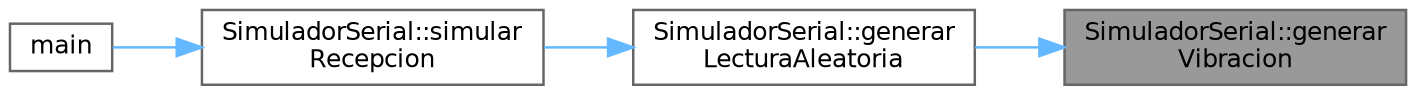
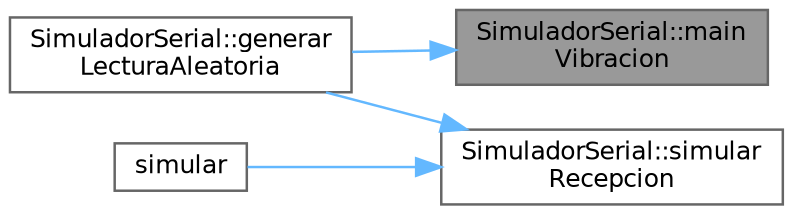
(61, 47) -> (181, 167)
(576, 47) -> (384, 108)
(1235, 47) -> (612, 47)
